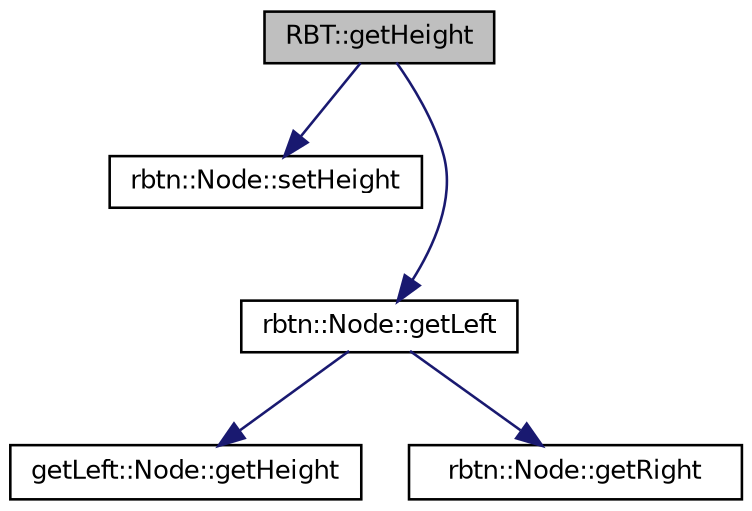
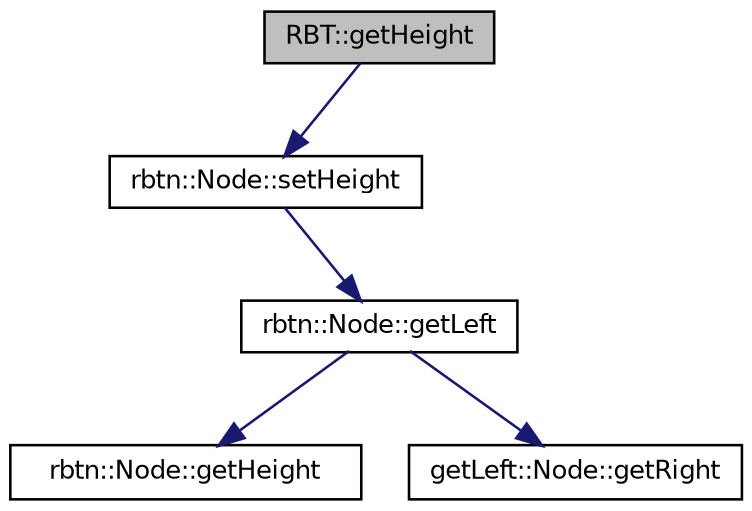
(446, 169) -> (314, 244)
(186, 472) -> (186, 472)
(575, 472) -> (575, 472)
